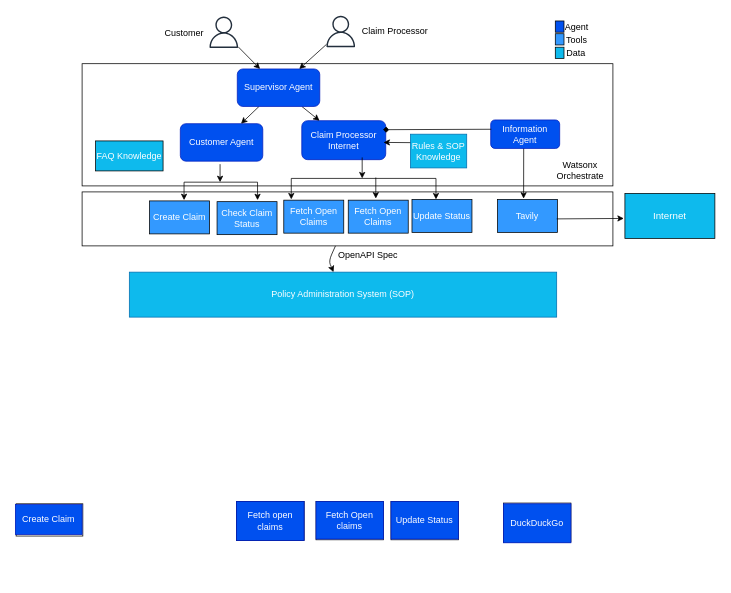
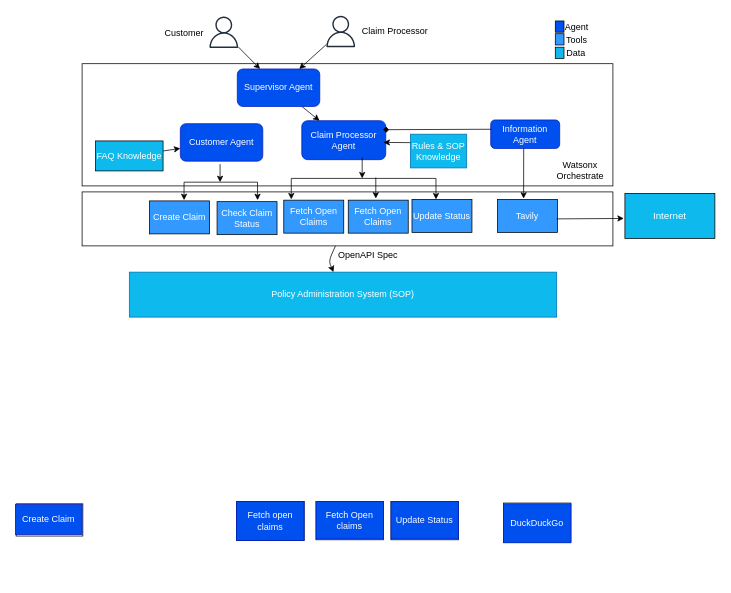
(251, 114) -> none
(344, 140) -> (344, 140)
none -> (169, 150)
